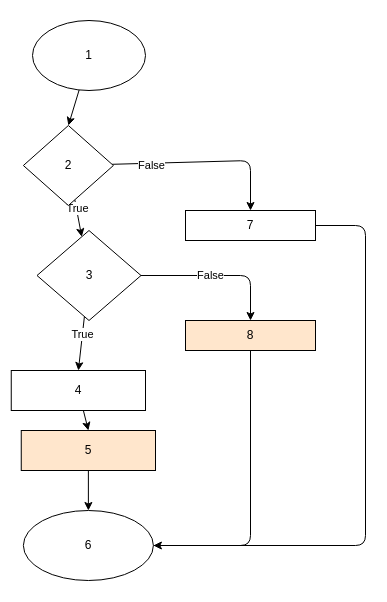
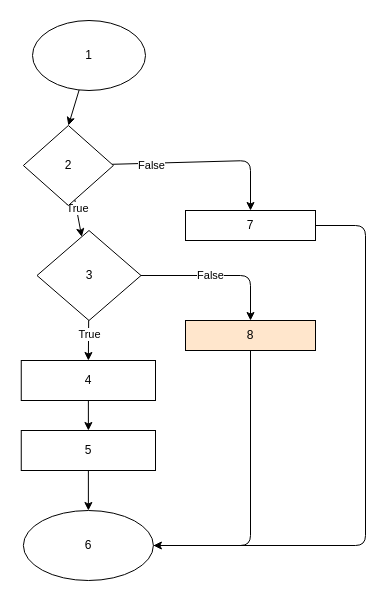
(78, 391) -> (88, 381)
(88, 451) -> (88, 451)
